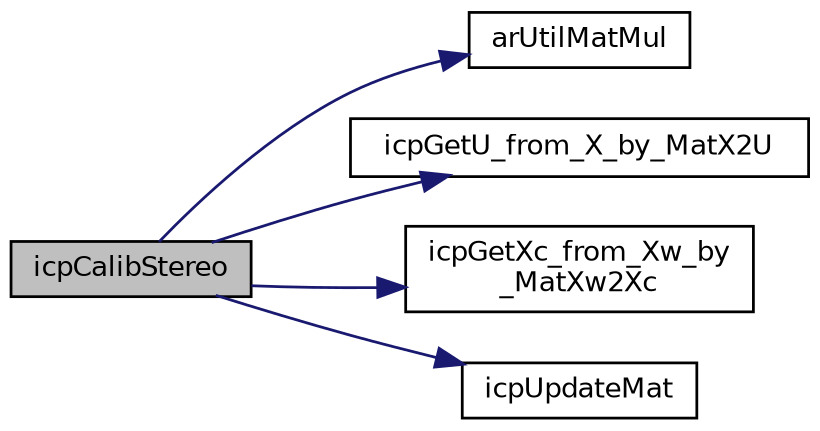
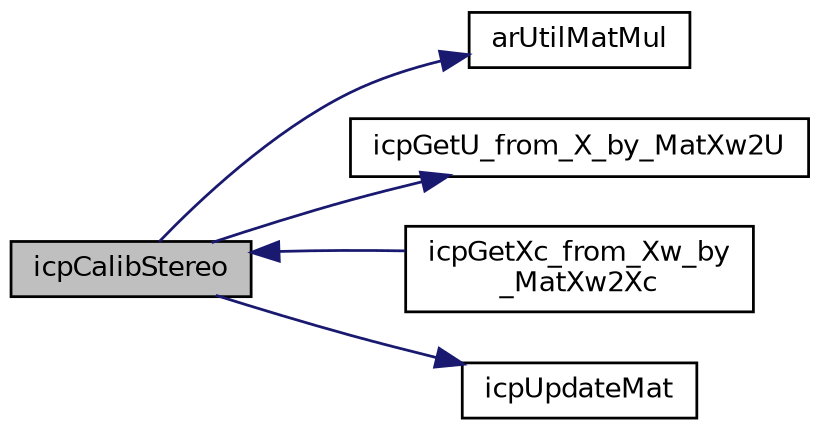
(580, 148) -> (580, 148)
(314, 287) -> (343, 250)
